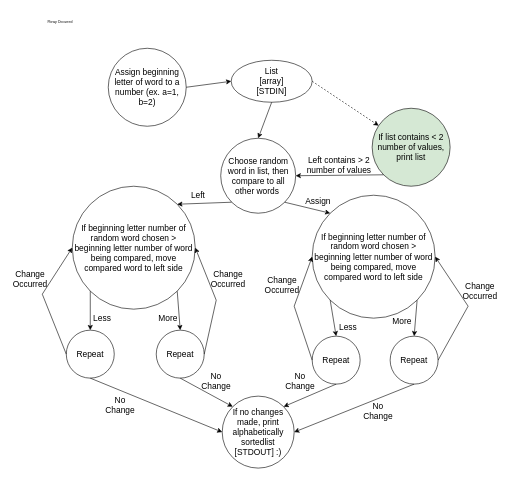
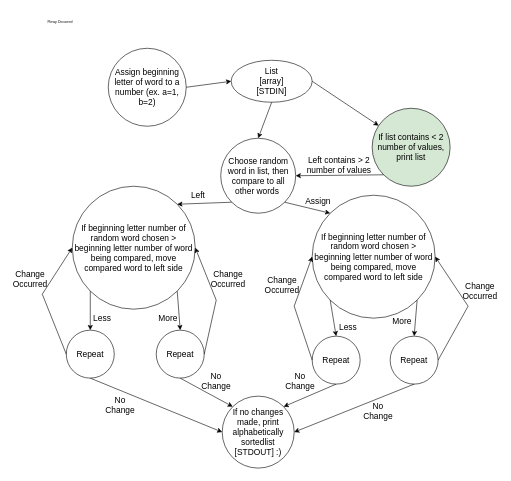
(344, 102) -> (344, 102)
